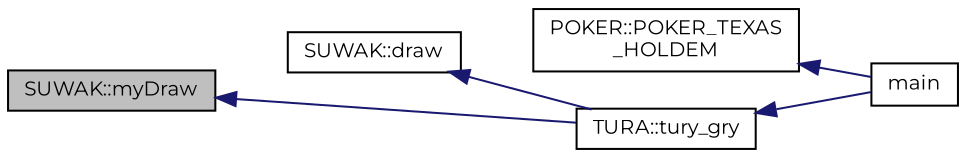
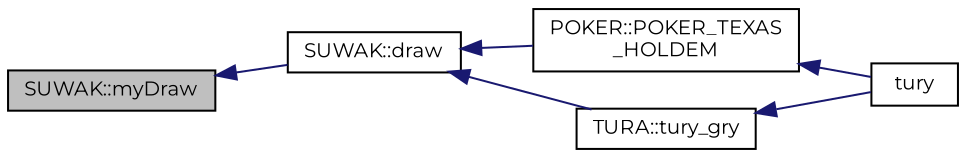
none -> (507, 47)
(915, 85) -> (915, 85)
(406, 111) -> (262, 69)
